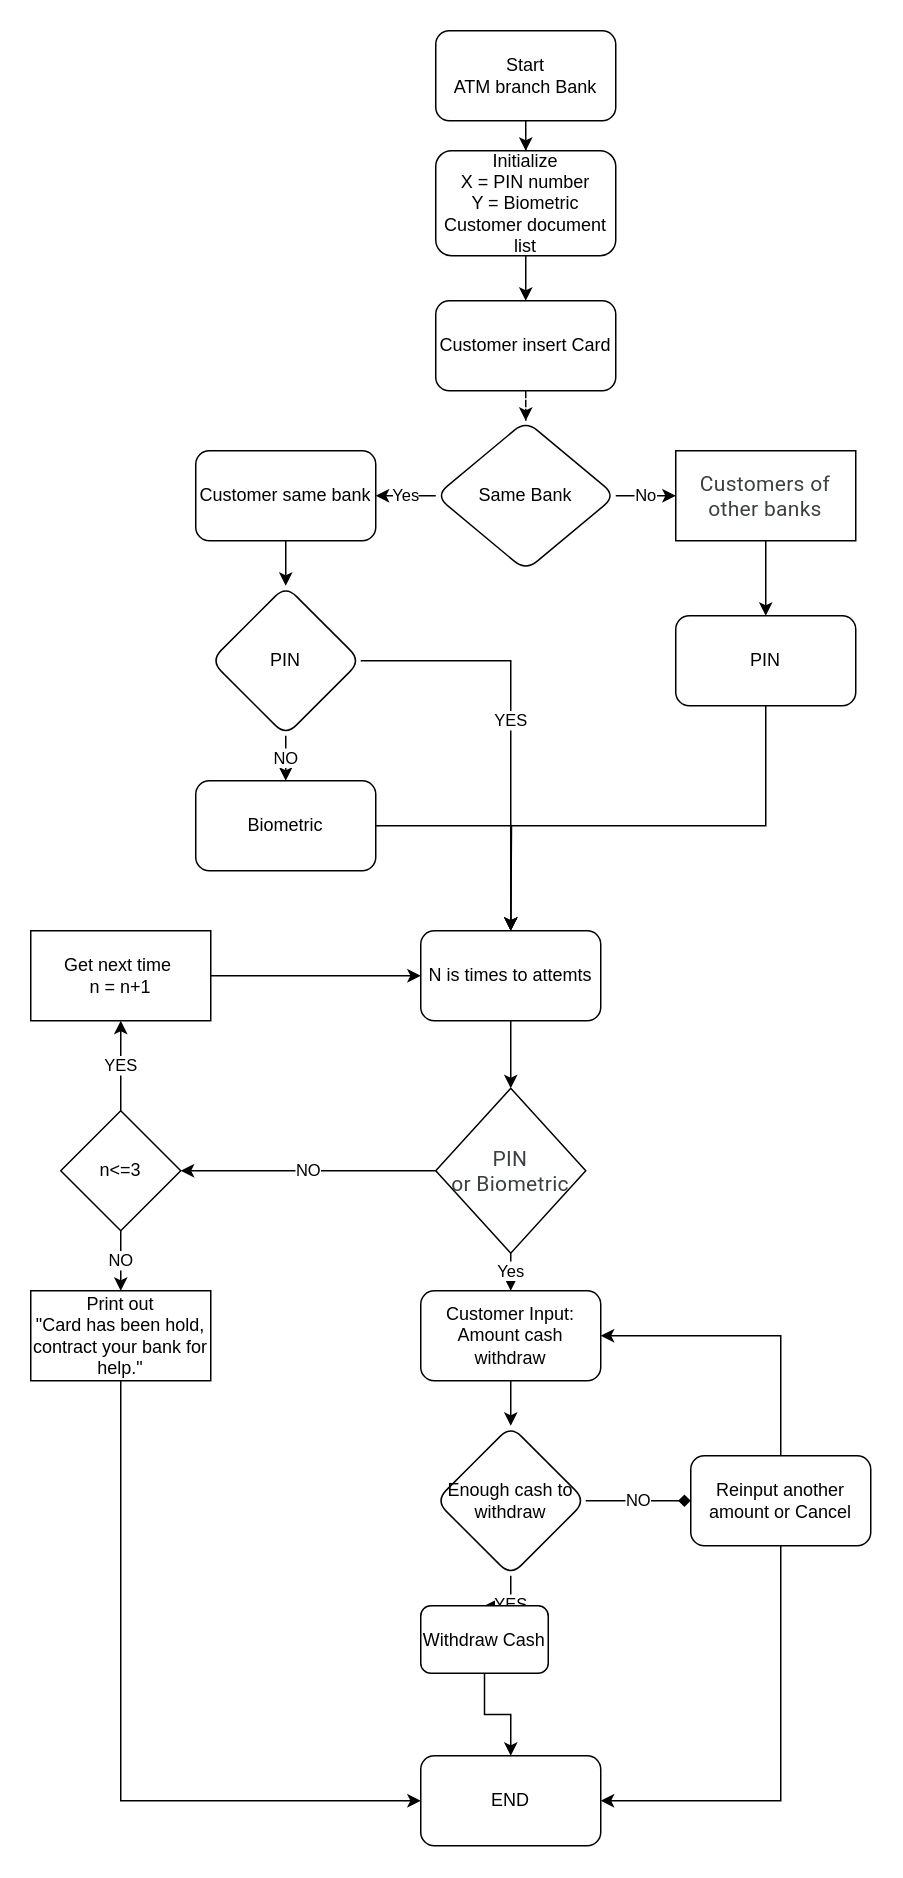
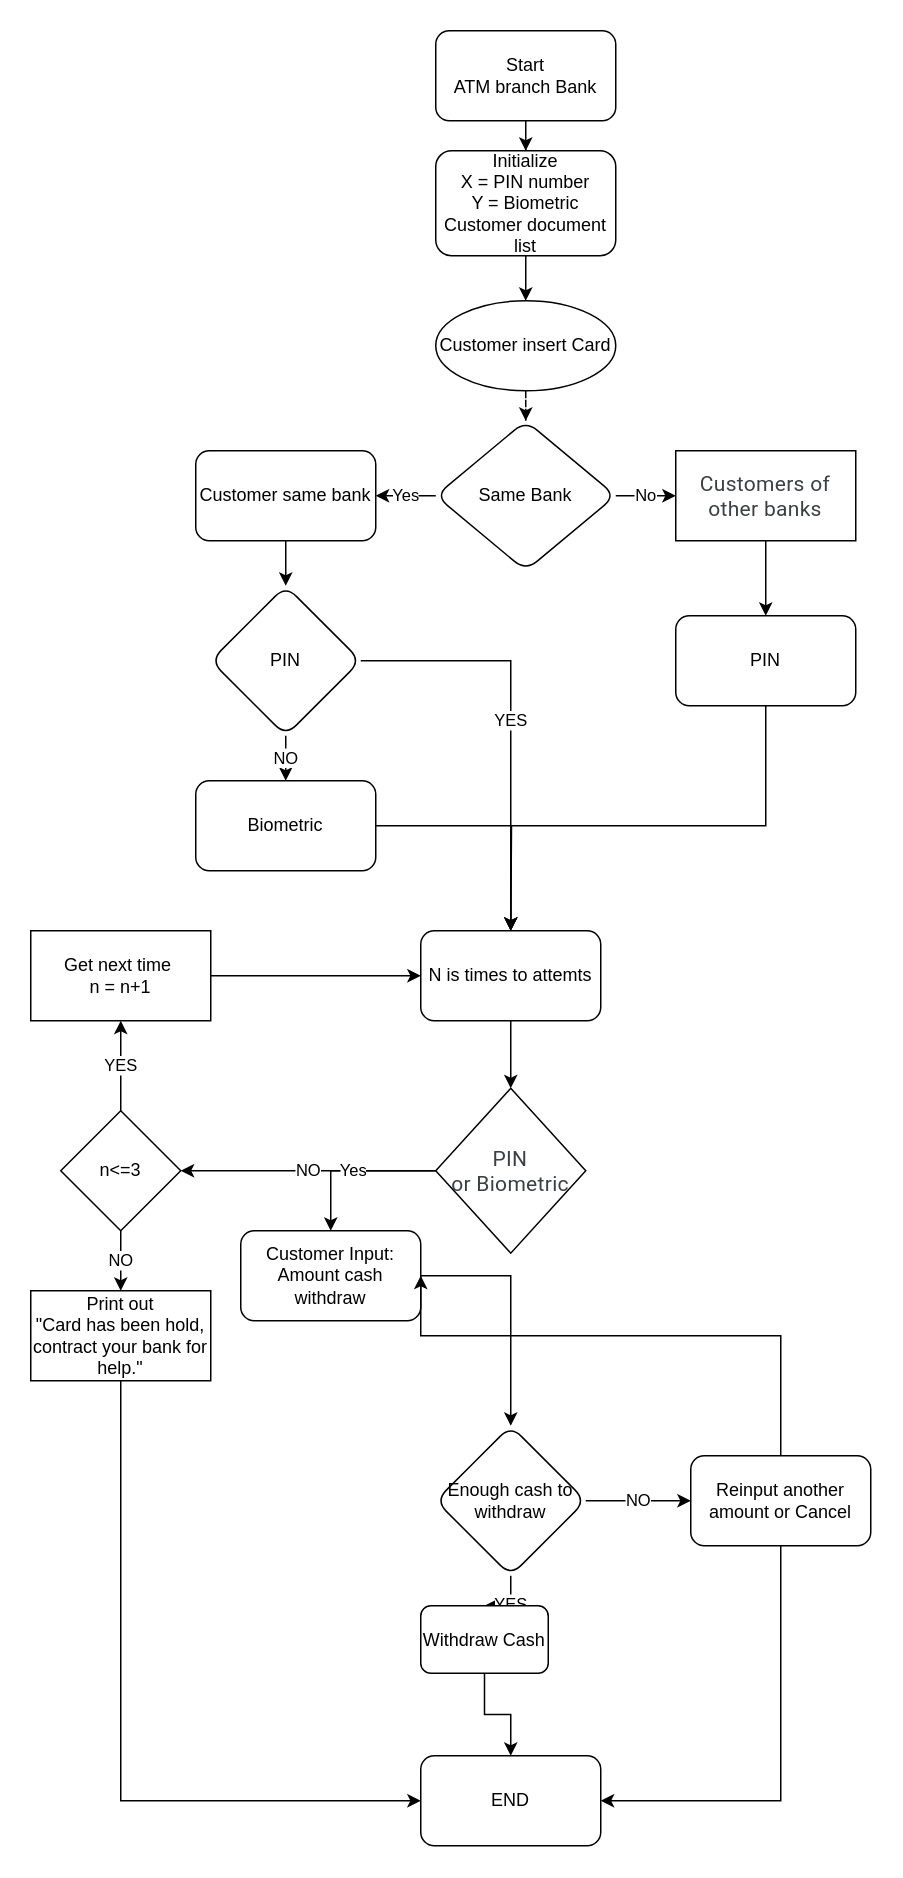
(526, 346) -> (526, 346)
(511, 1336) -> (331, 1276)
(678, 1501) -> (679, 1501)
